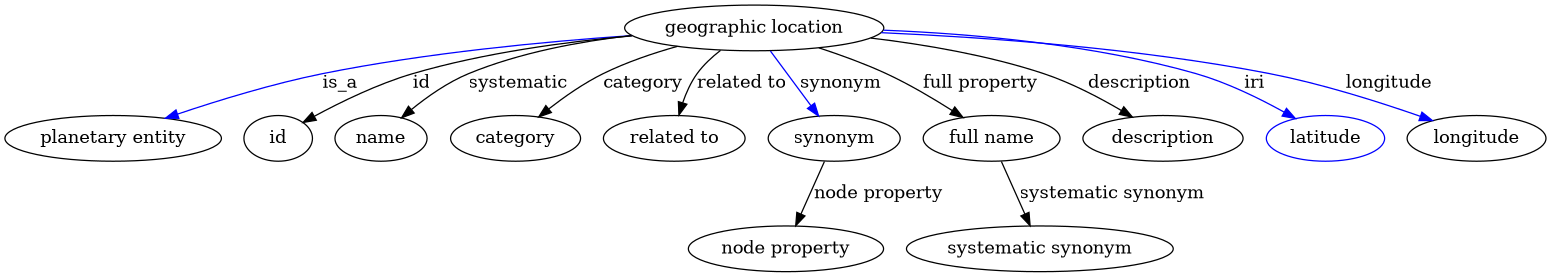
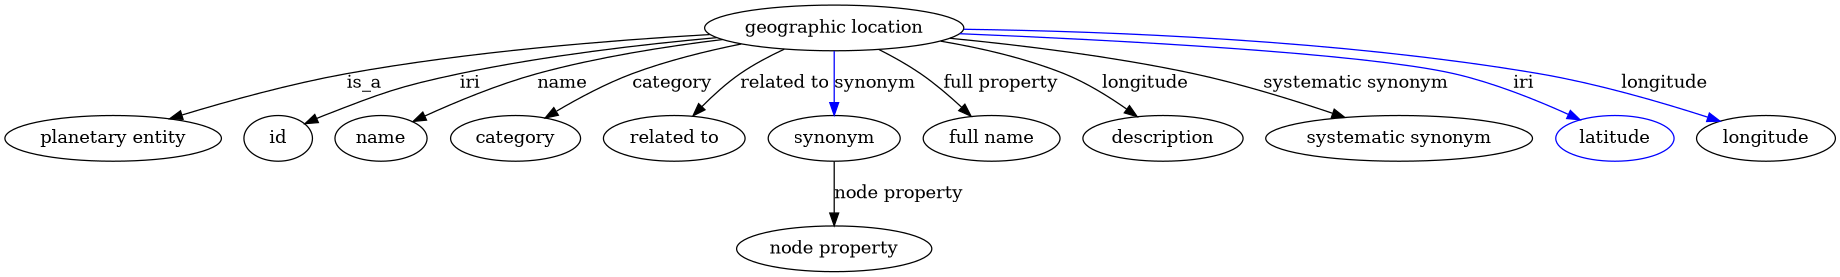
(402, 60) -> (443, 59)
(422, 83) -> (470, 83)
(518, 83) -> (563, 83)
(1140, 83) -> (1145, 83)
(1013, 188) -> (1144, 64)
